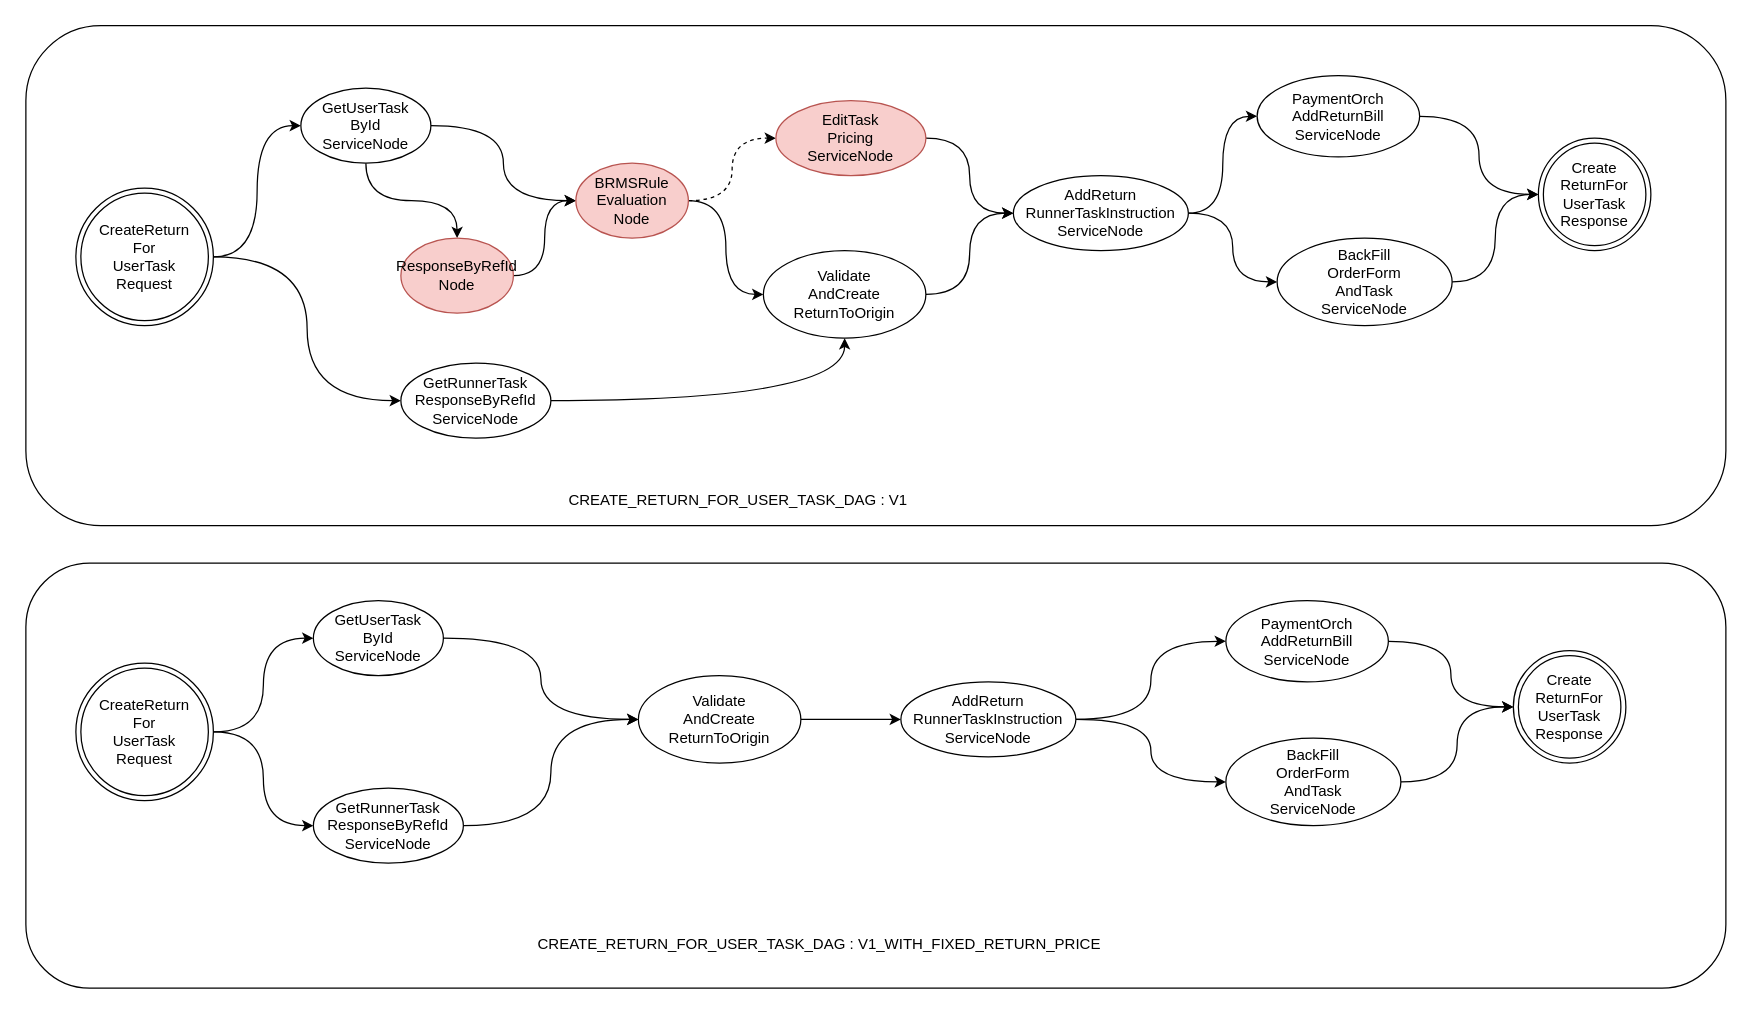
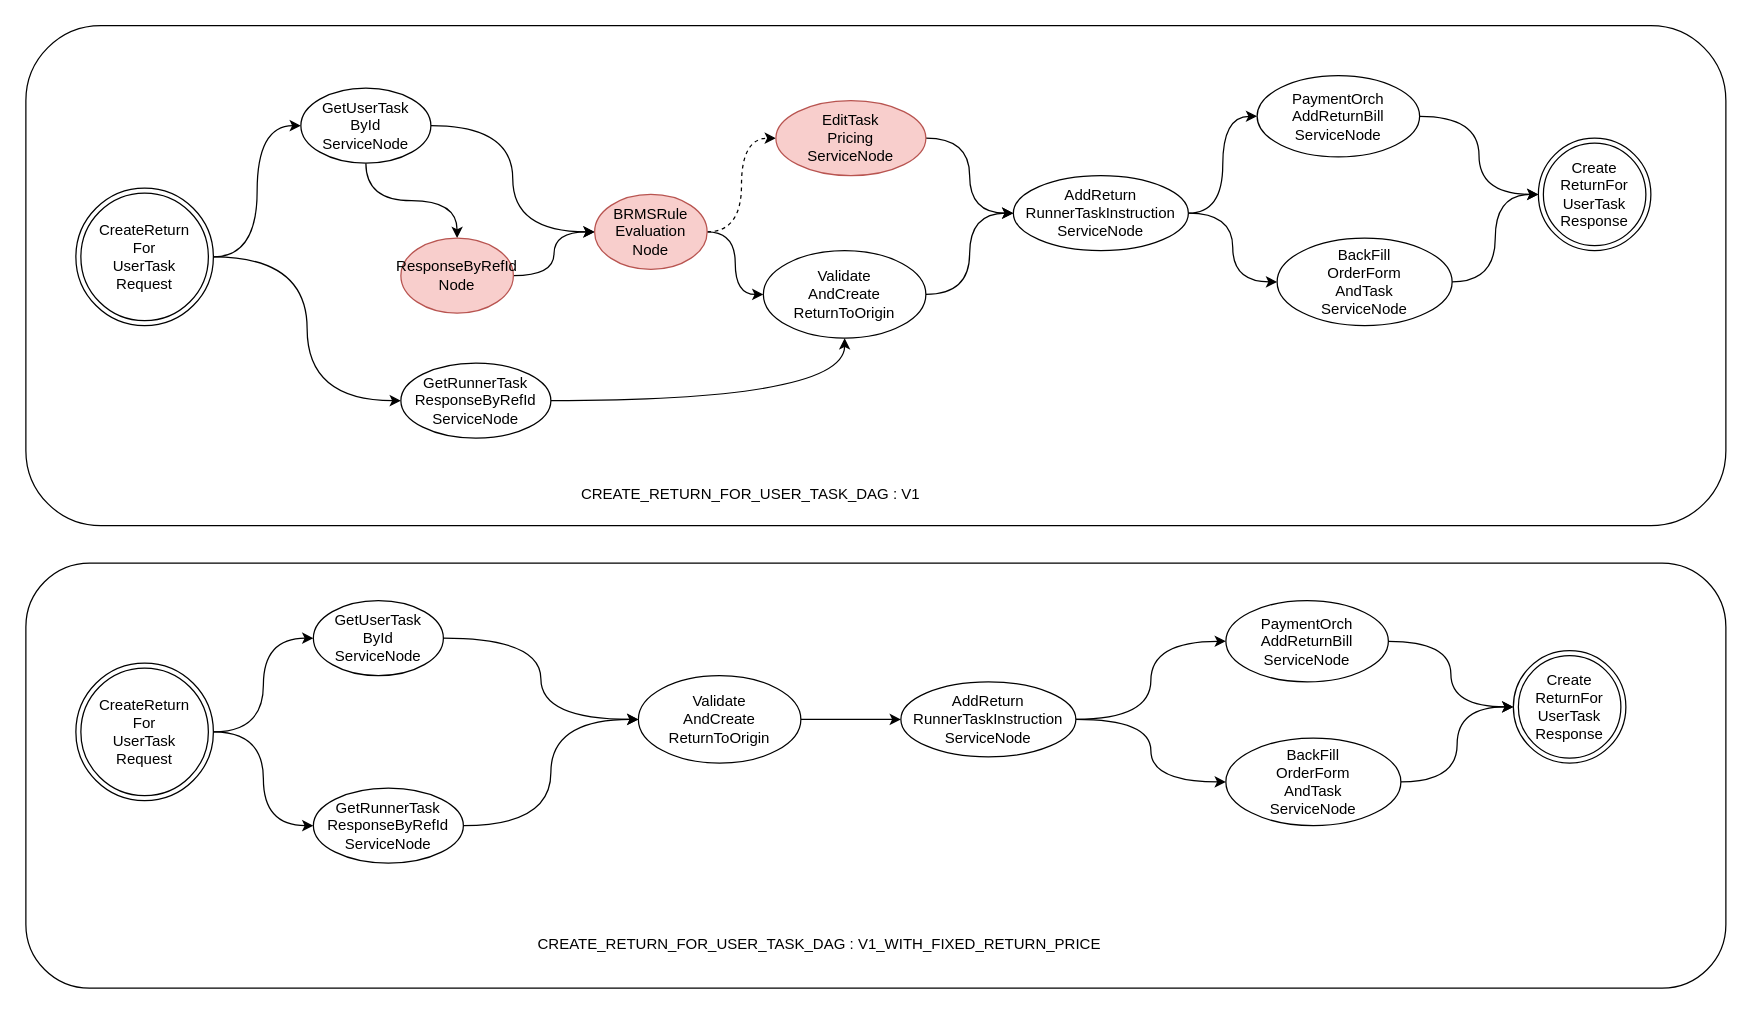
(632, 201) -> (651, 232)
(738, 501) -> (751, 494)
